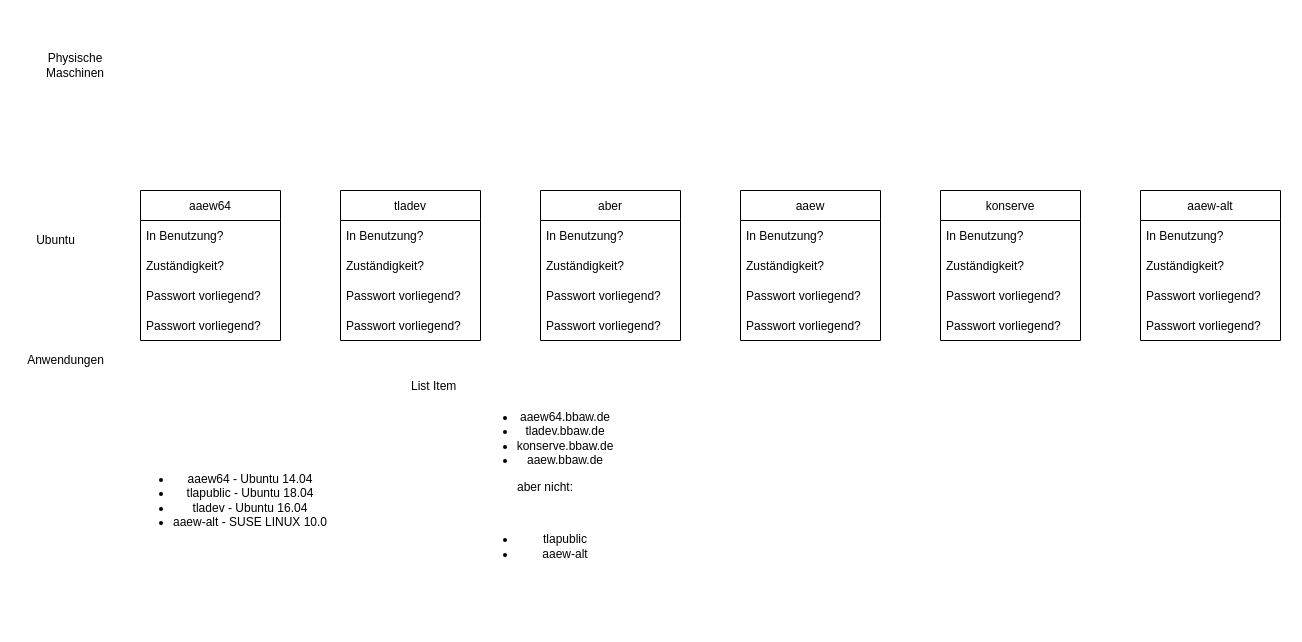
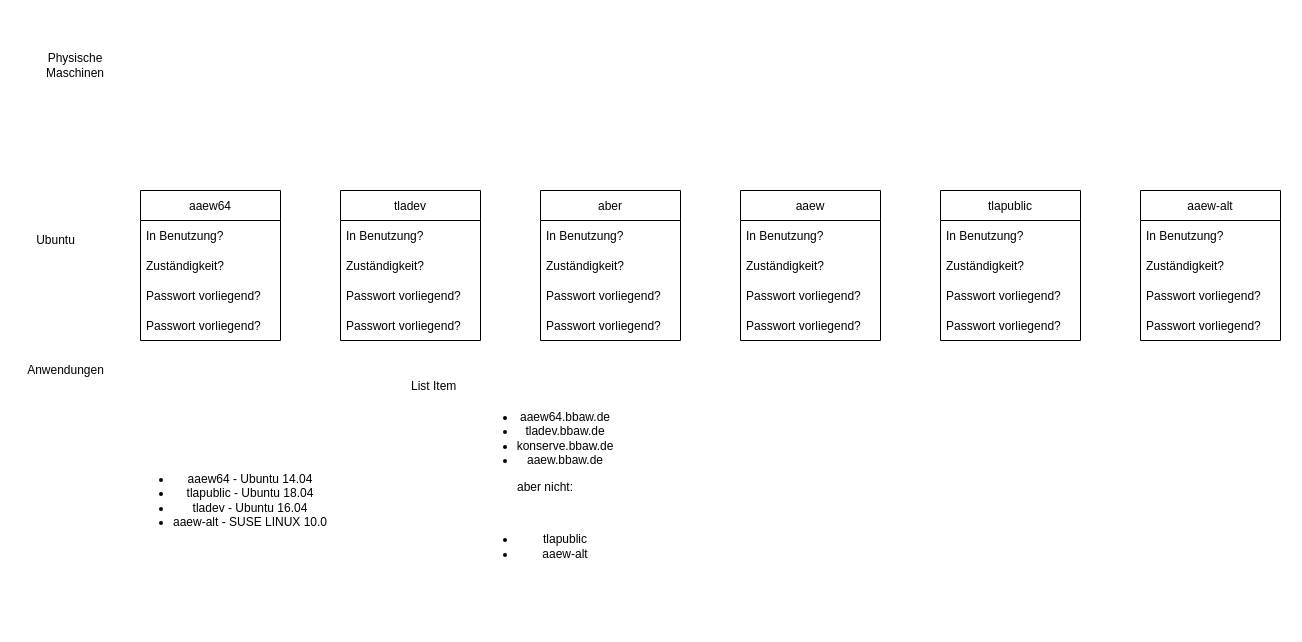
(1010, 206) -> (1010, 206)
(66, 361) -> (66, 371)
